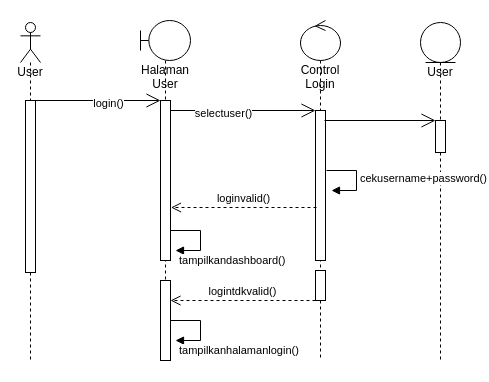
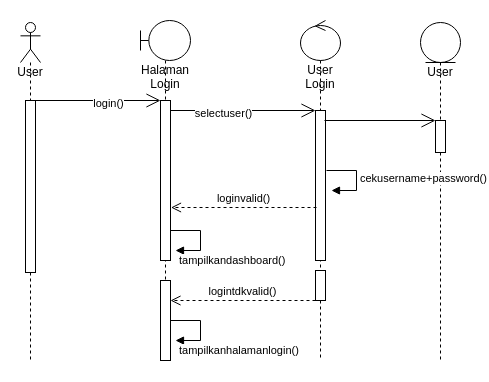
(166, 78) -> (166, 78)
(321, 85) -> (321, 78)
